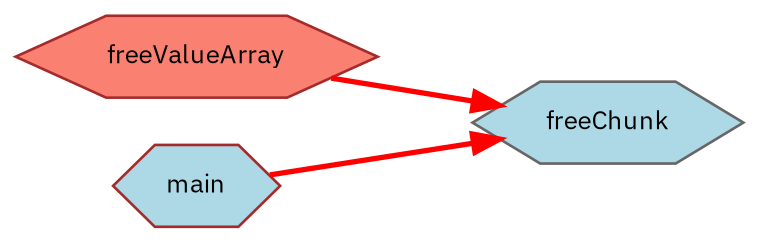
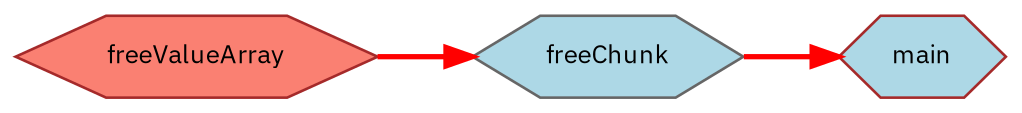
(372, 159) -> (778, 57)
